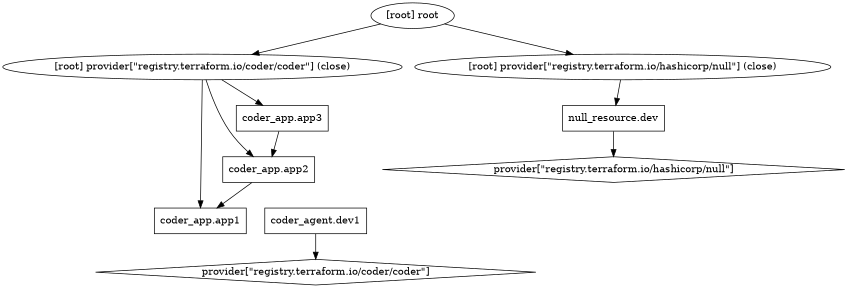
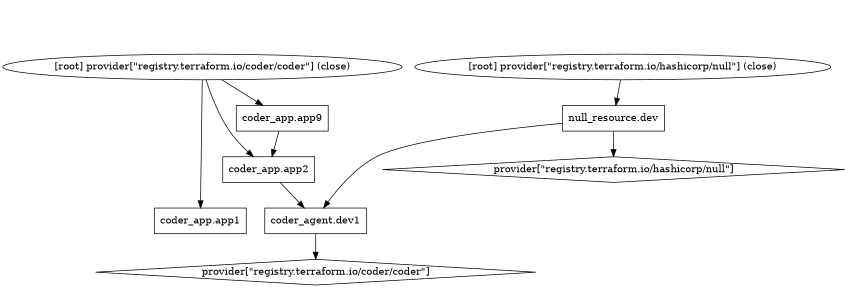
(413, 16) -> none
(282, 118) -> (282, 118)
none -> (435, 140)
(237, 193) -> (290, 193)
